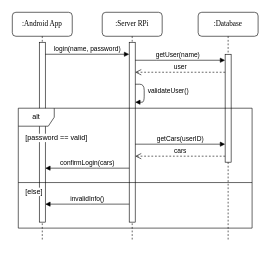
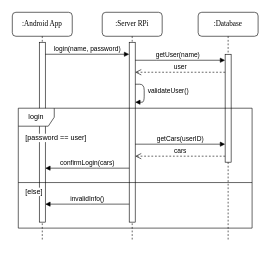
(36, 117) -> (36, 117)
(60, 138) -> (60, 138)
